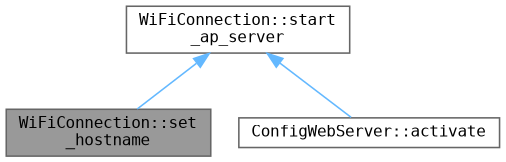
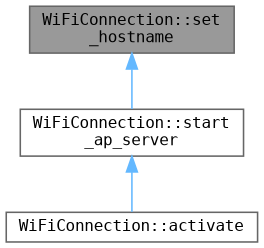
(167, 86) -> (132, 89)
(369, 133) -> (132, 227)
